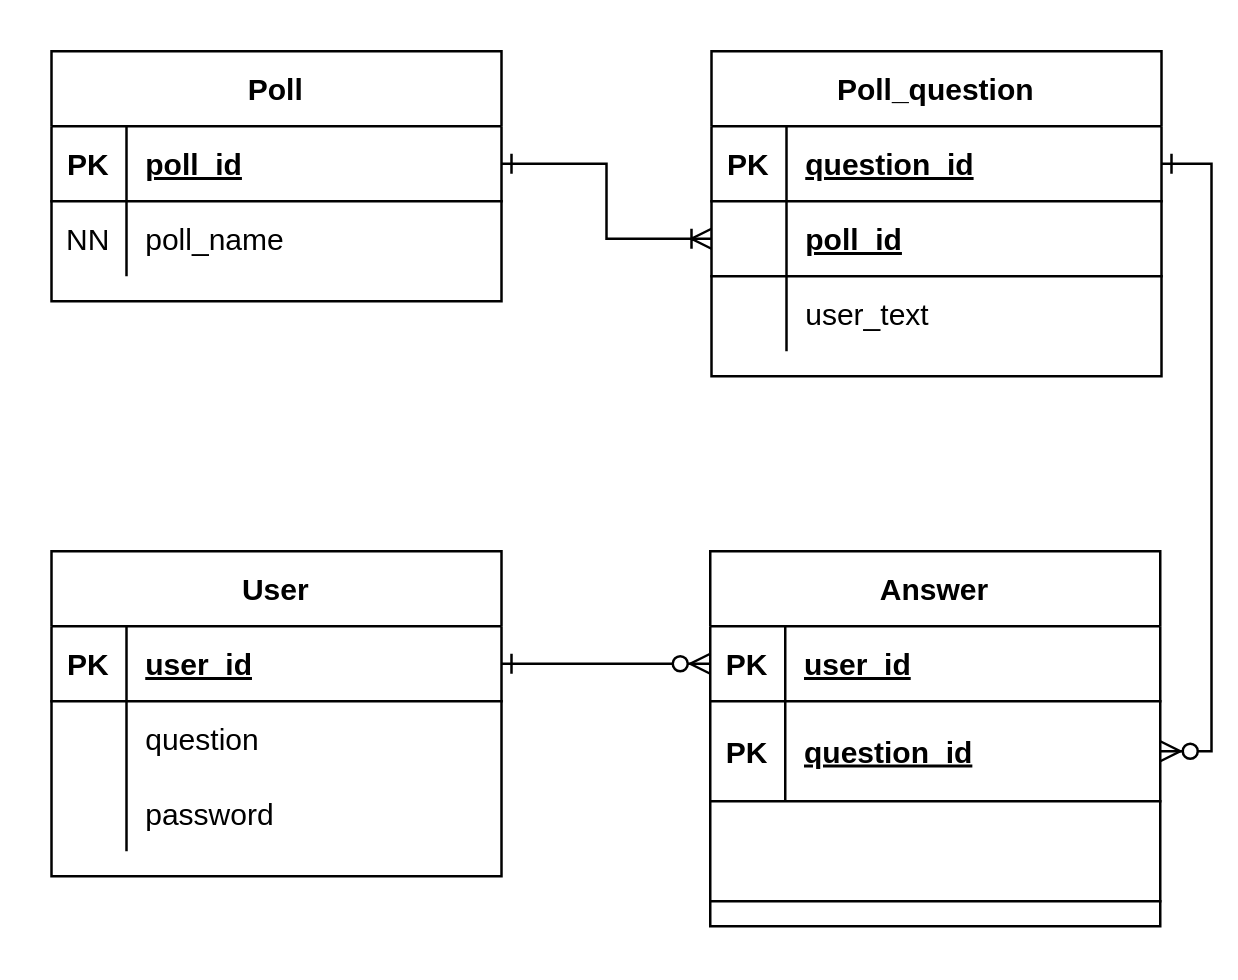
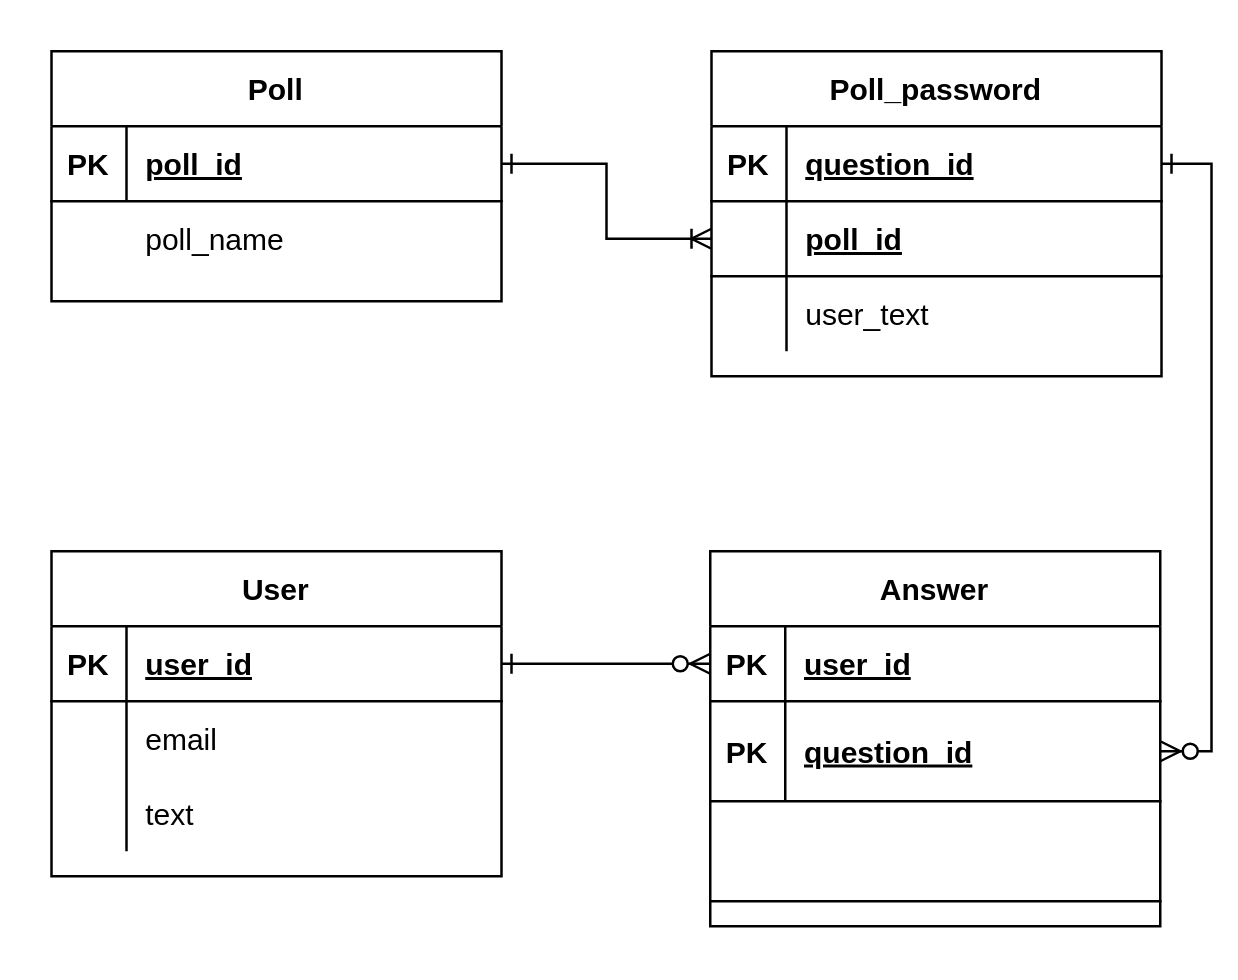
(935, 90) -> (935, 90)
(89, 239) -> none
(208, 740) -> (179, 740)
(212, 815) -> (179, 815)
